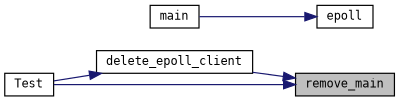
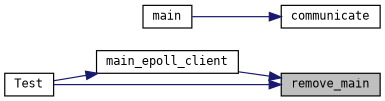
(345, 17) -> (331, 17)
(175, 62) -> (167, 62)
